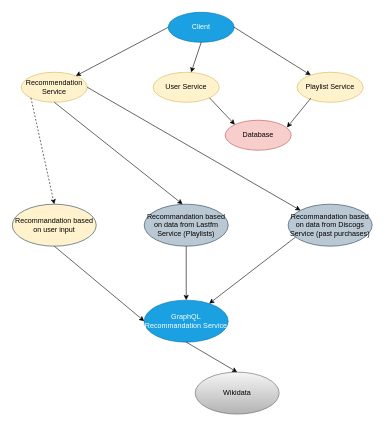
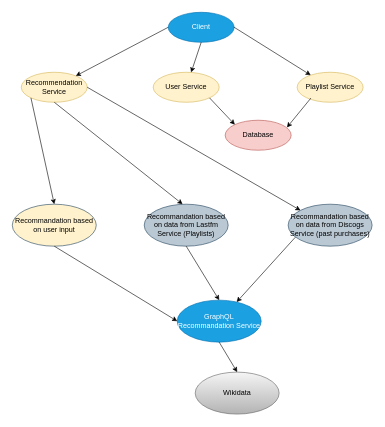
(42, 149) -> (42, 149)
(186, 321) -> (219, 321)
